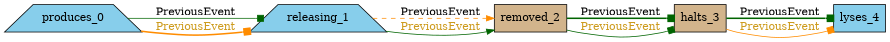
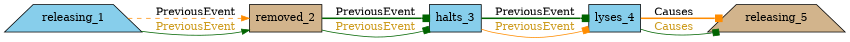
(73, 18) -> none
(700, 18) -> (455, 18)
none -> (776, 18)
